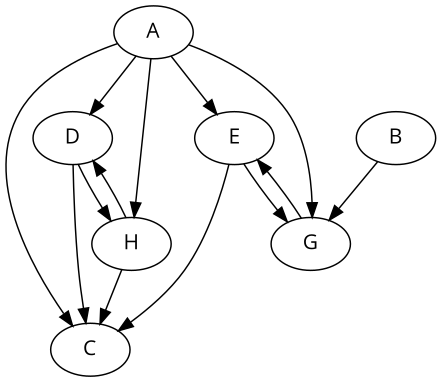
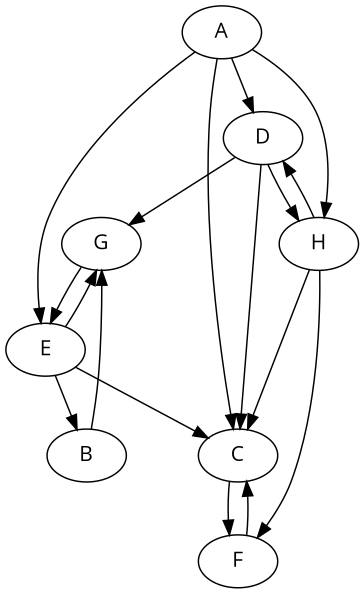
(279, 102) -> (188, 187)
none -> (63, 396)
none -> (238, 561)
